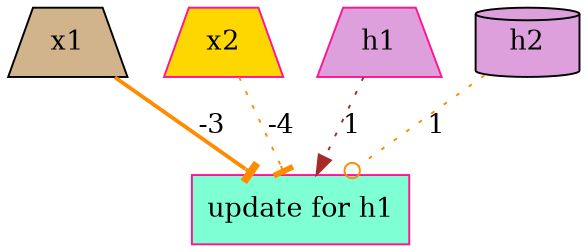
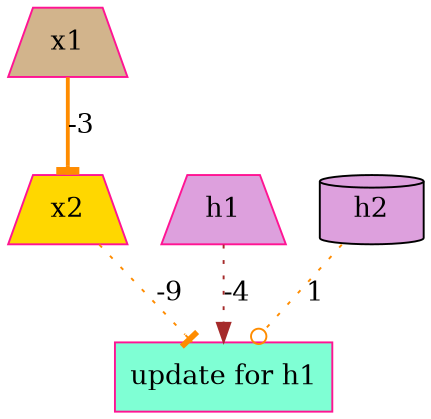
(68, 42) -> (68, 42)
(180, 123) -> (68, 121)
(281, 126) -> (170, 293)
(353, 126) -> (237, 293)
